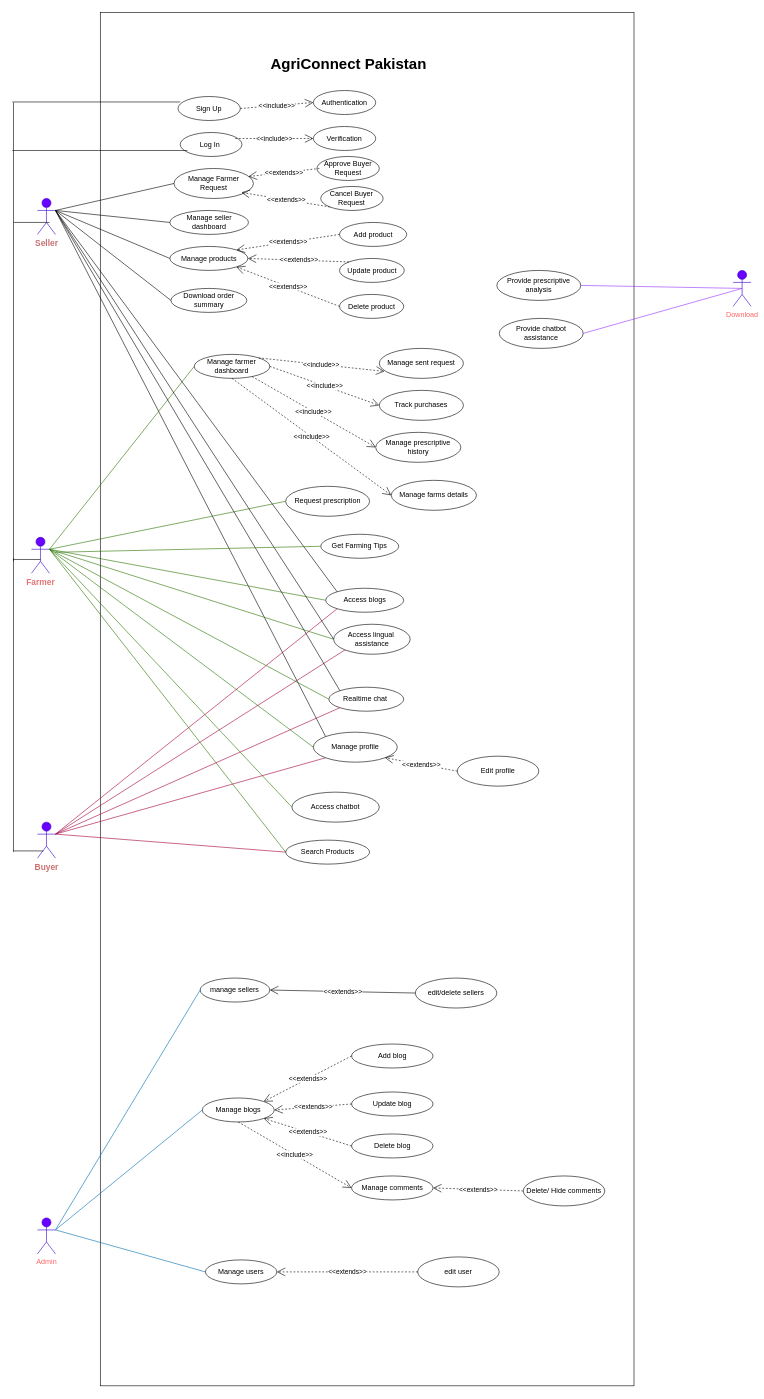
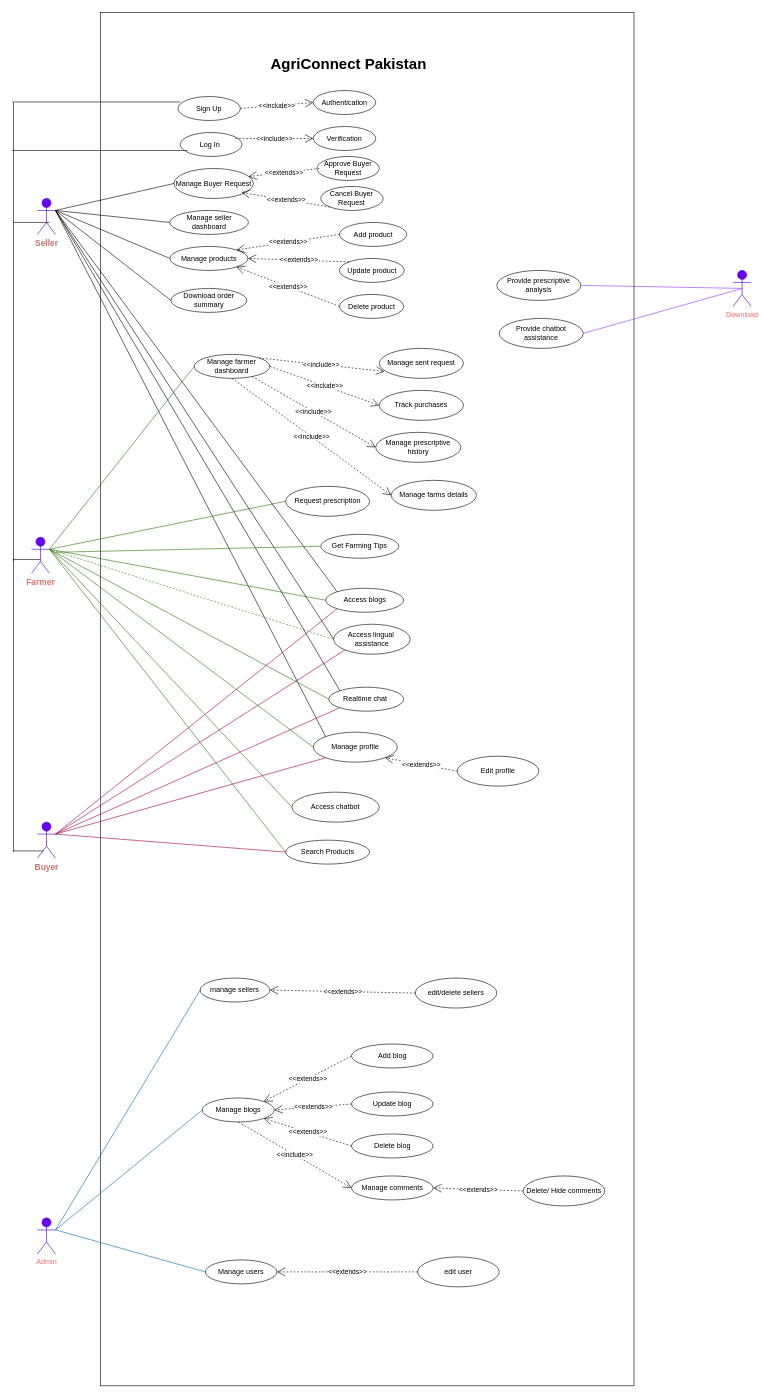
(214, 183) -> (214, 183)
(180, 591) -> (180, 591)
(389, 993) -> (389, 993)
